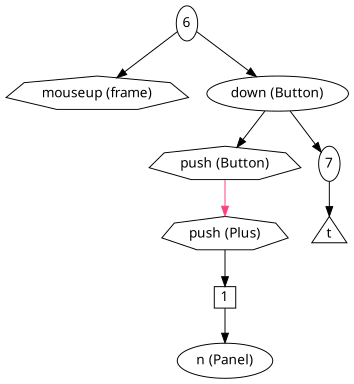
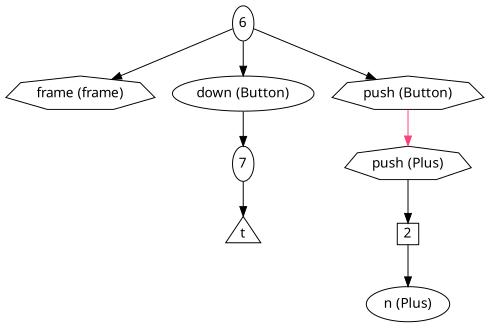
(97, 94) -> (80, 94)
(254, 125) -> (310, 52)
(225, 297) -> (408, 234)
(225, 361) -> (408, 304)
